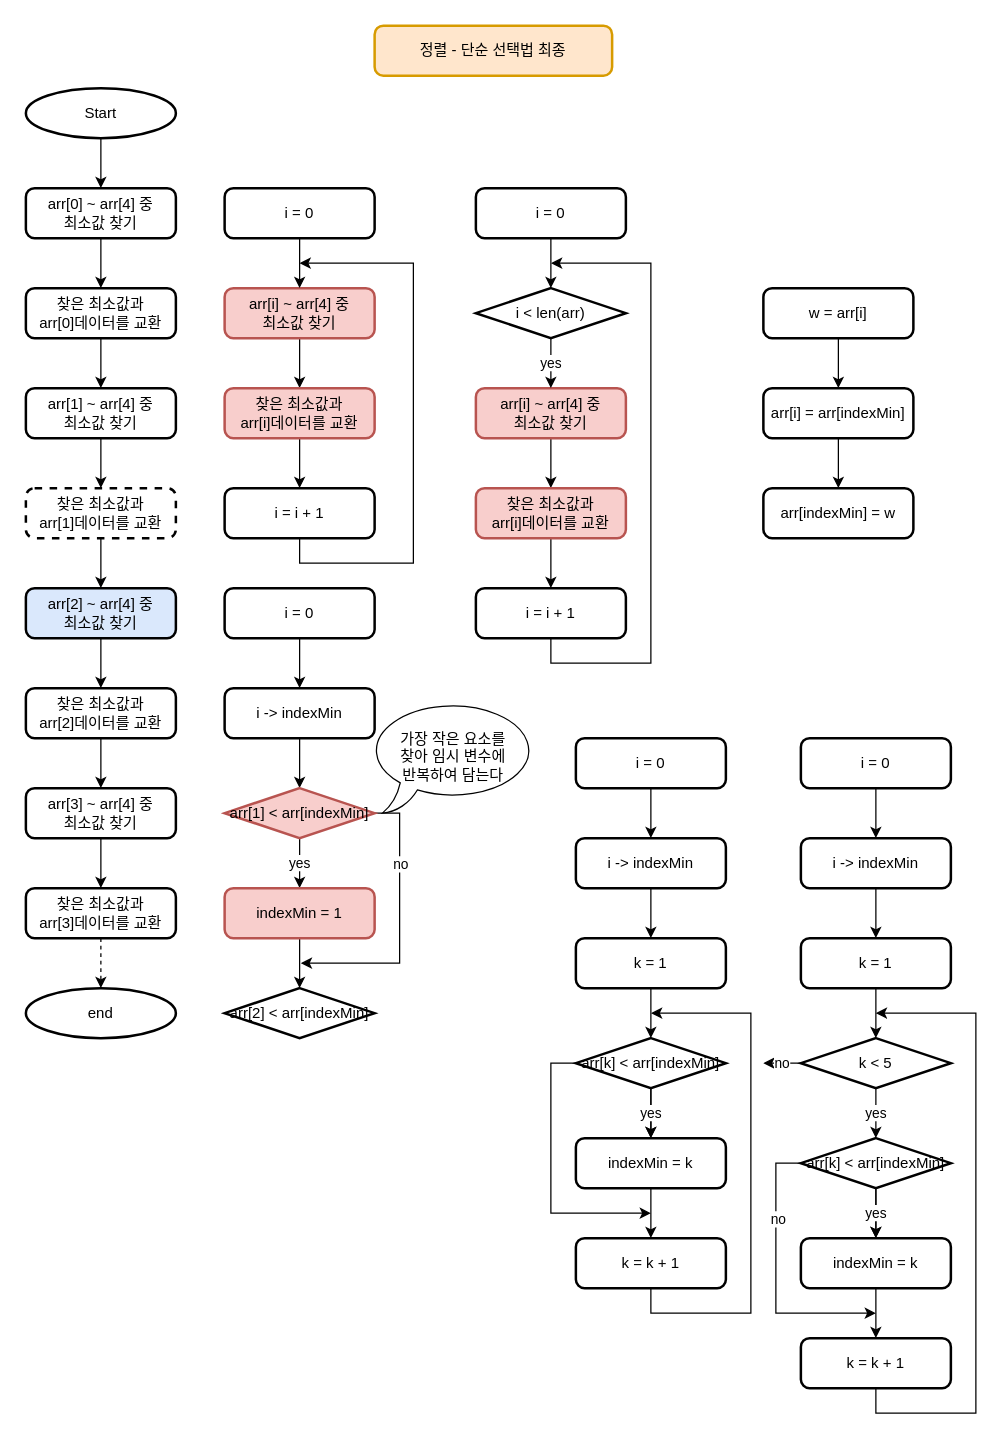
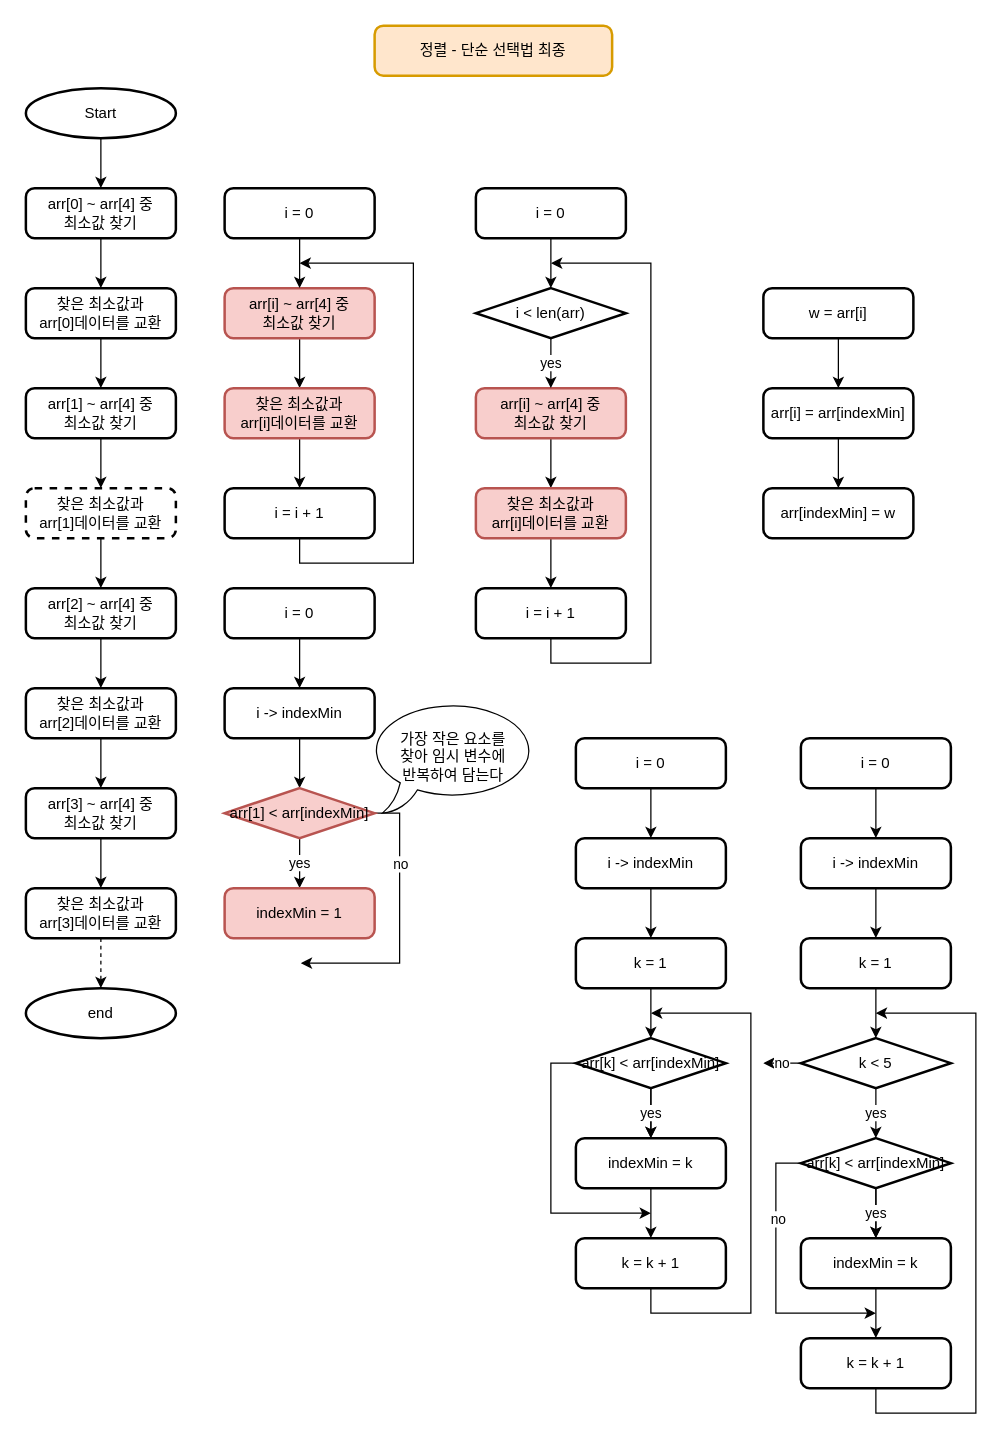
(101, 613) -> (101, 613)
(299, 959) -> none
(299, 1013) -> none
